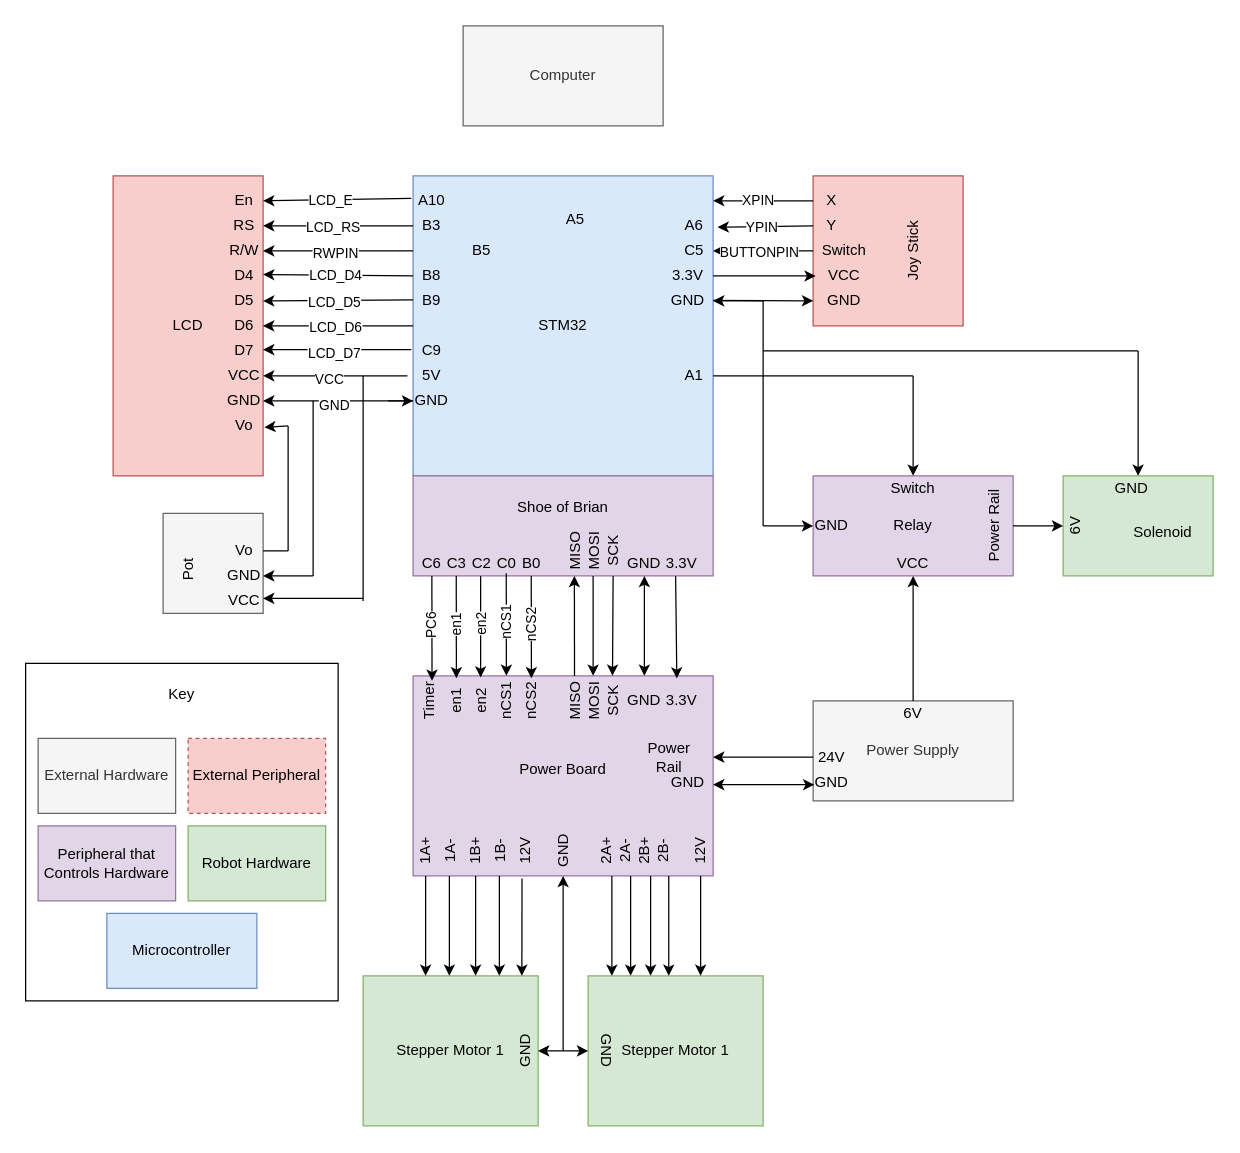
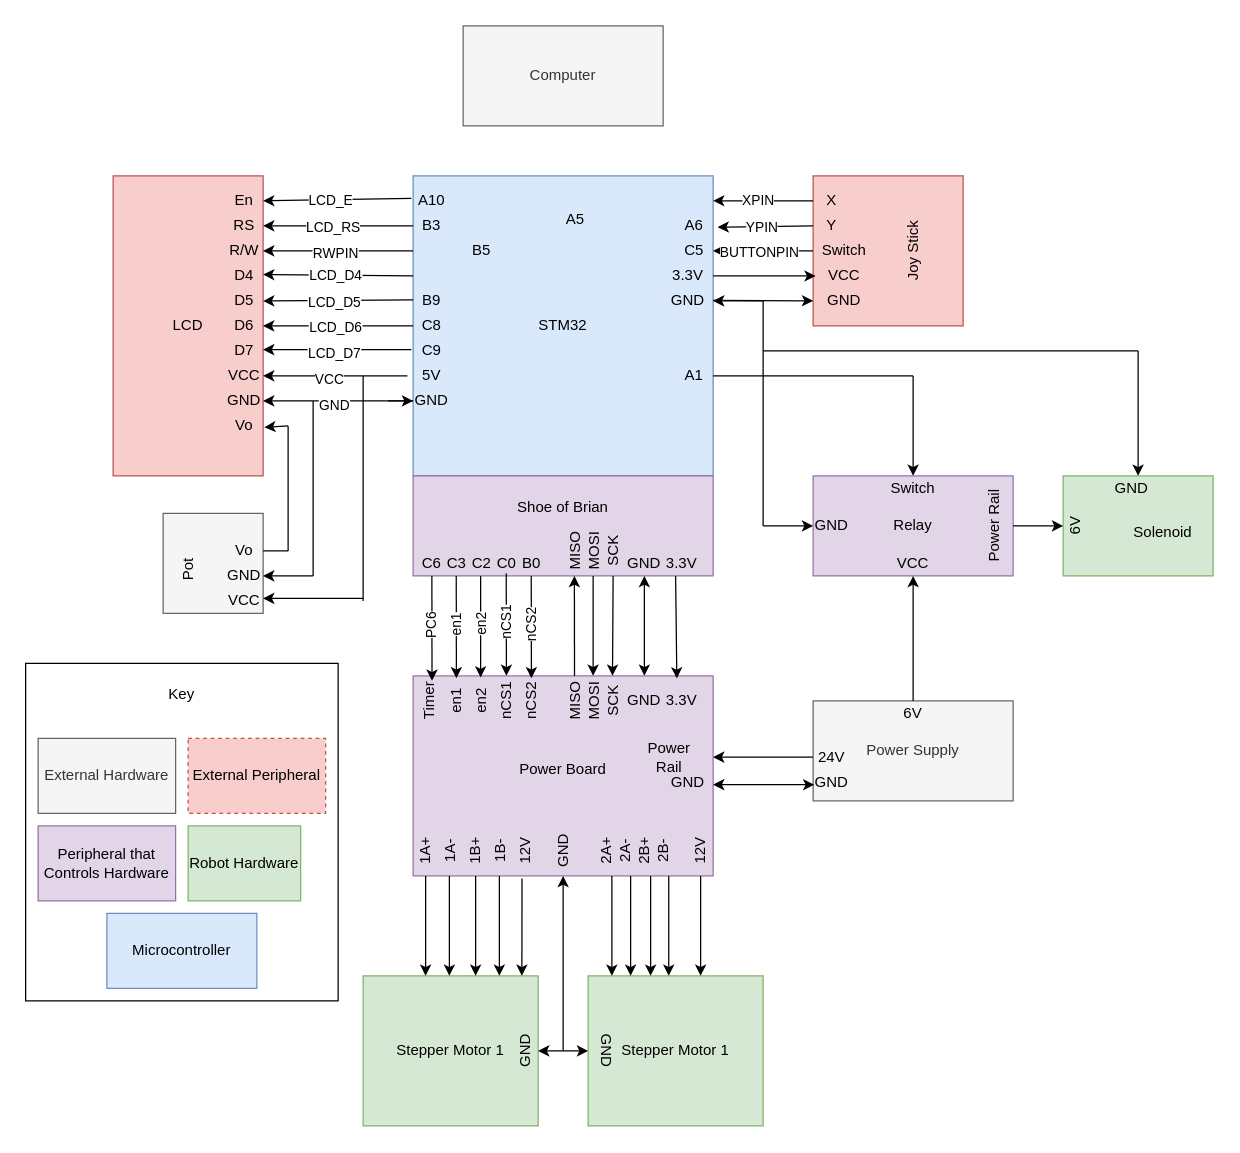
(432, 276) -> none
none -> (432, 326)
(257, 863) -> (244, 863)
